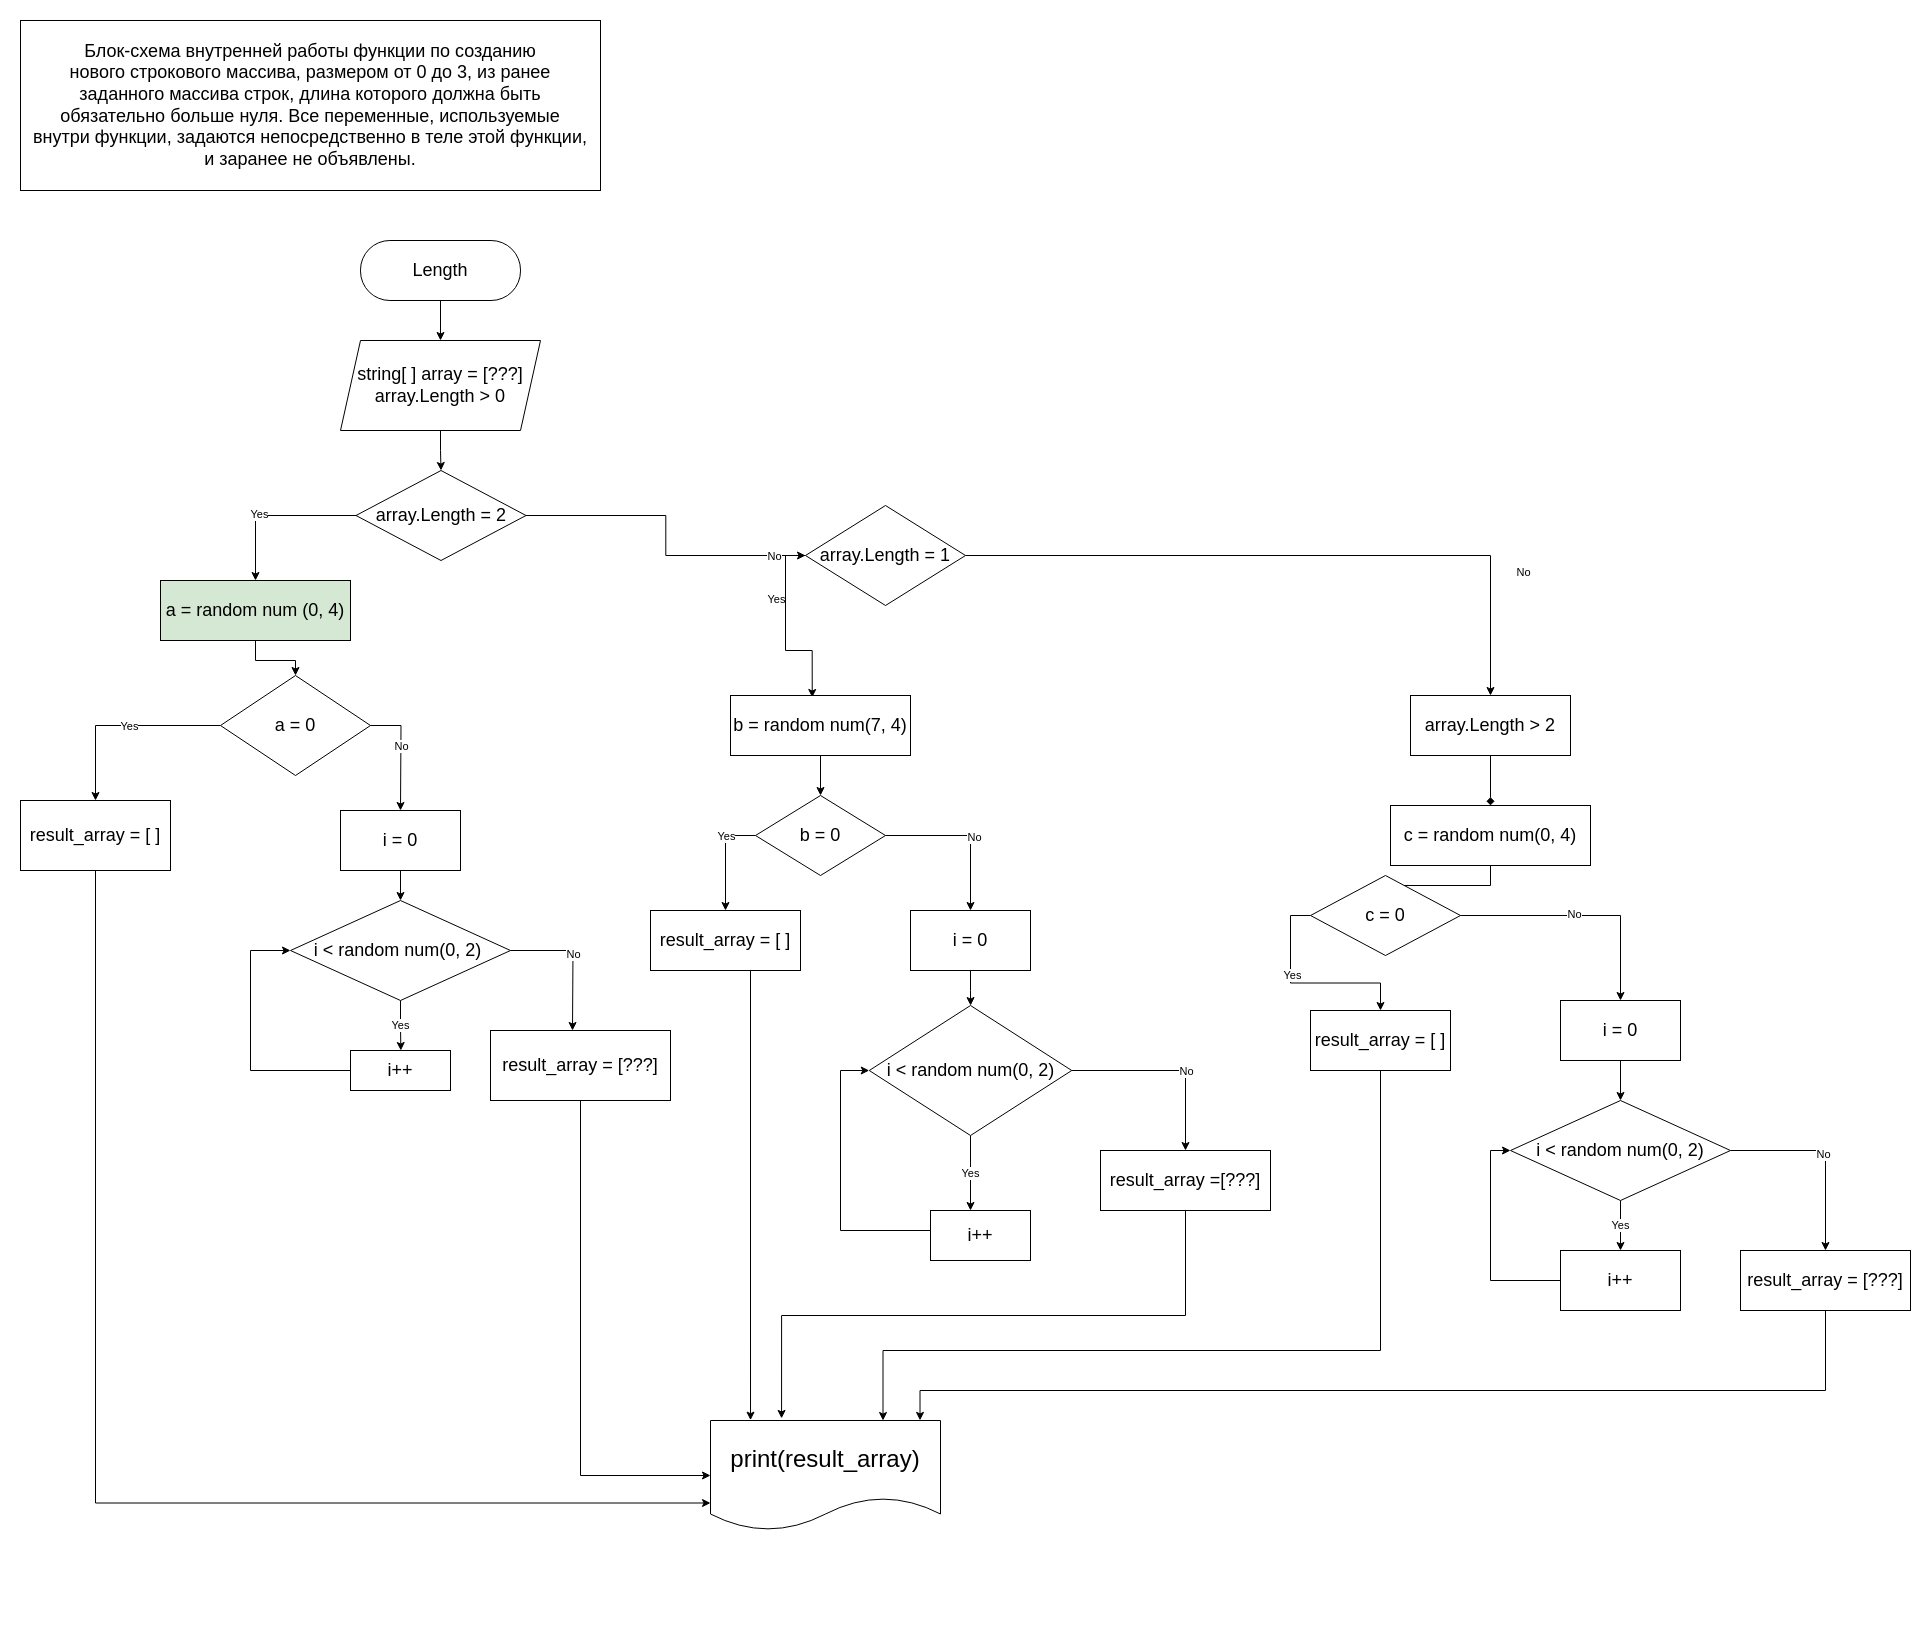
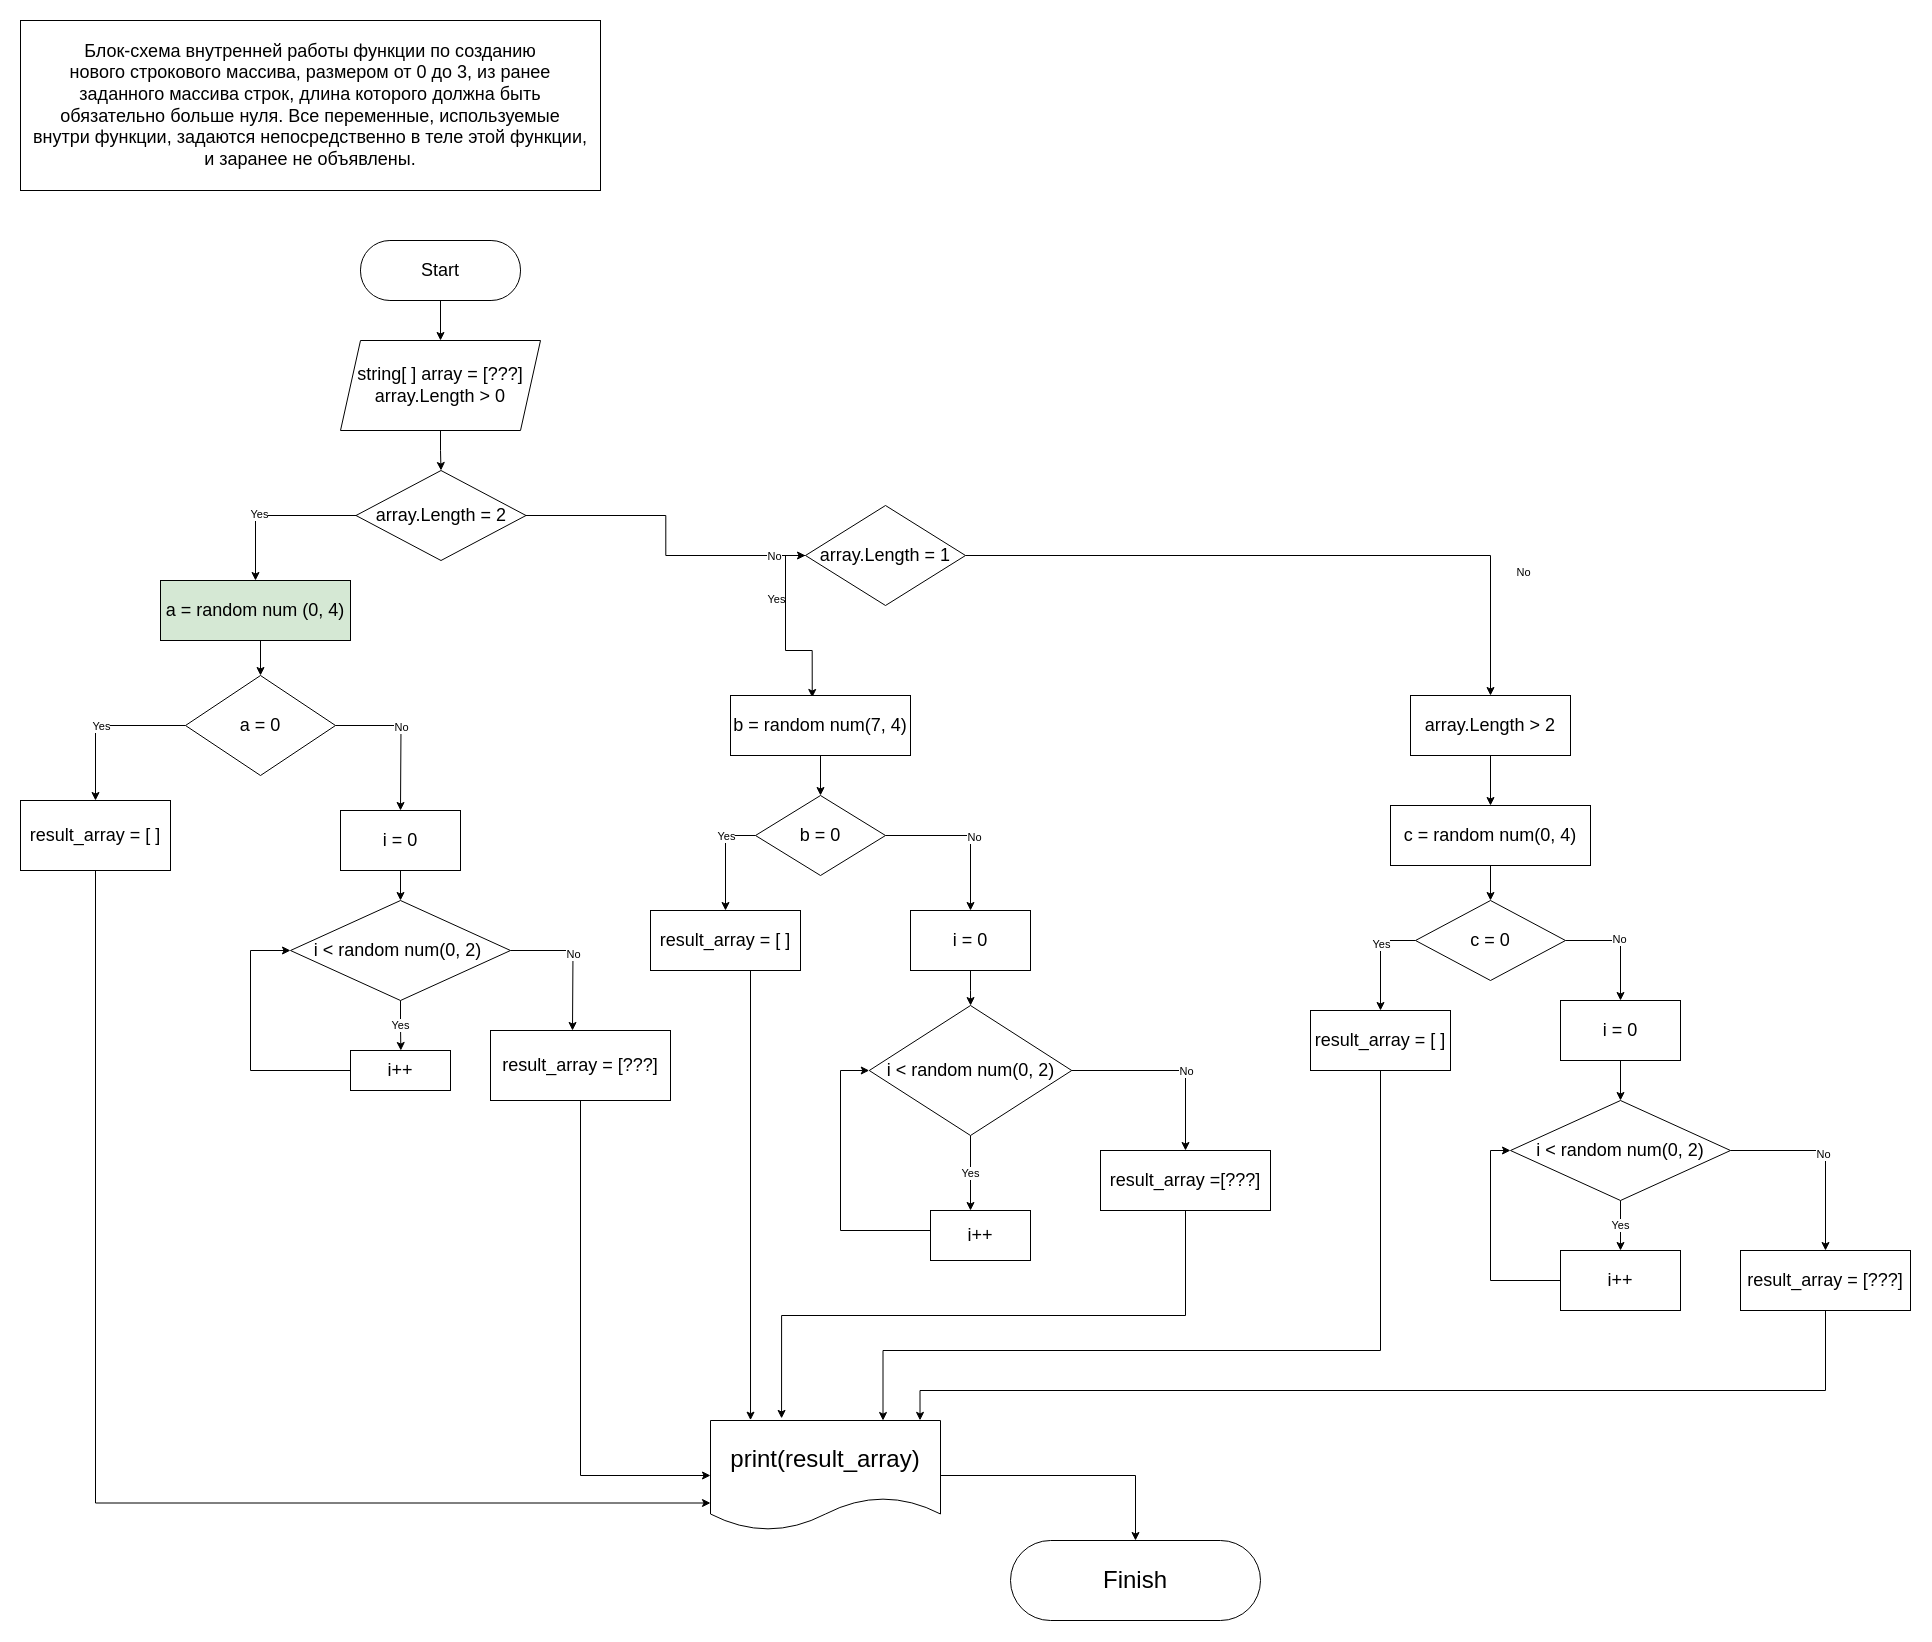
(441, 271) -> (441, 271)
(296, 726) -> (261, 726)
(1491, 797) -> (1491, 797)
(1386, 916) -> (1491, 941)
none -> (1067, 1476)
none -> (1136, 1581)
